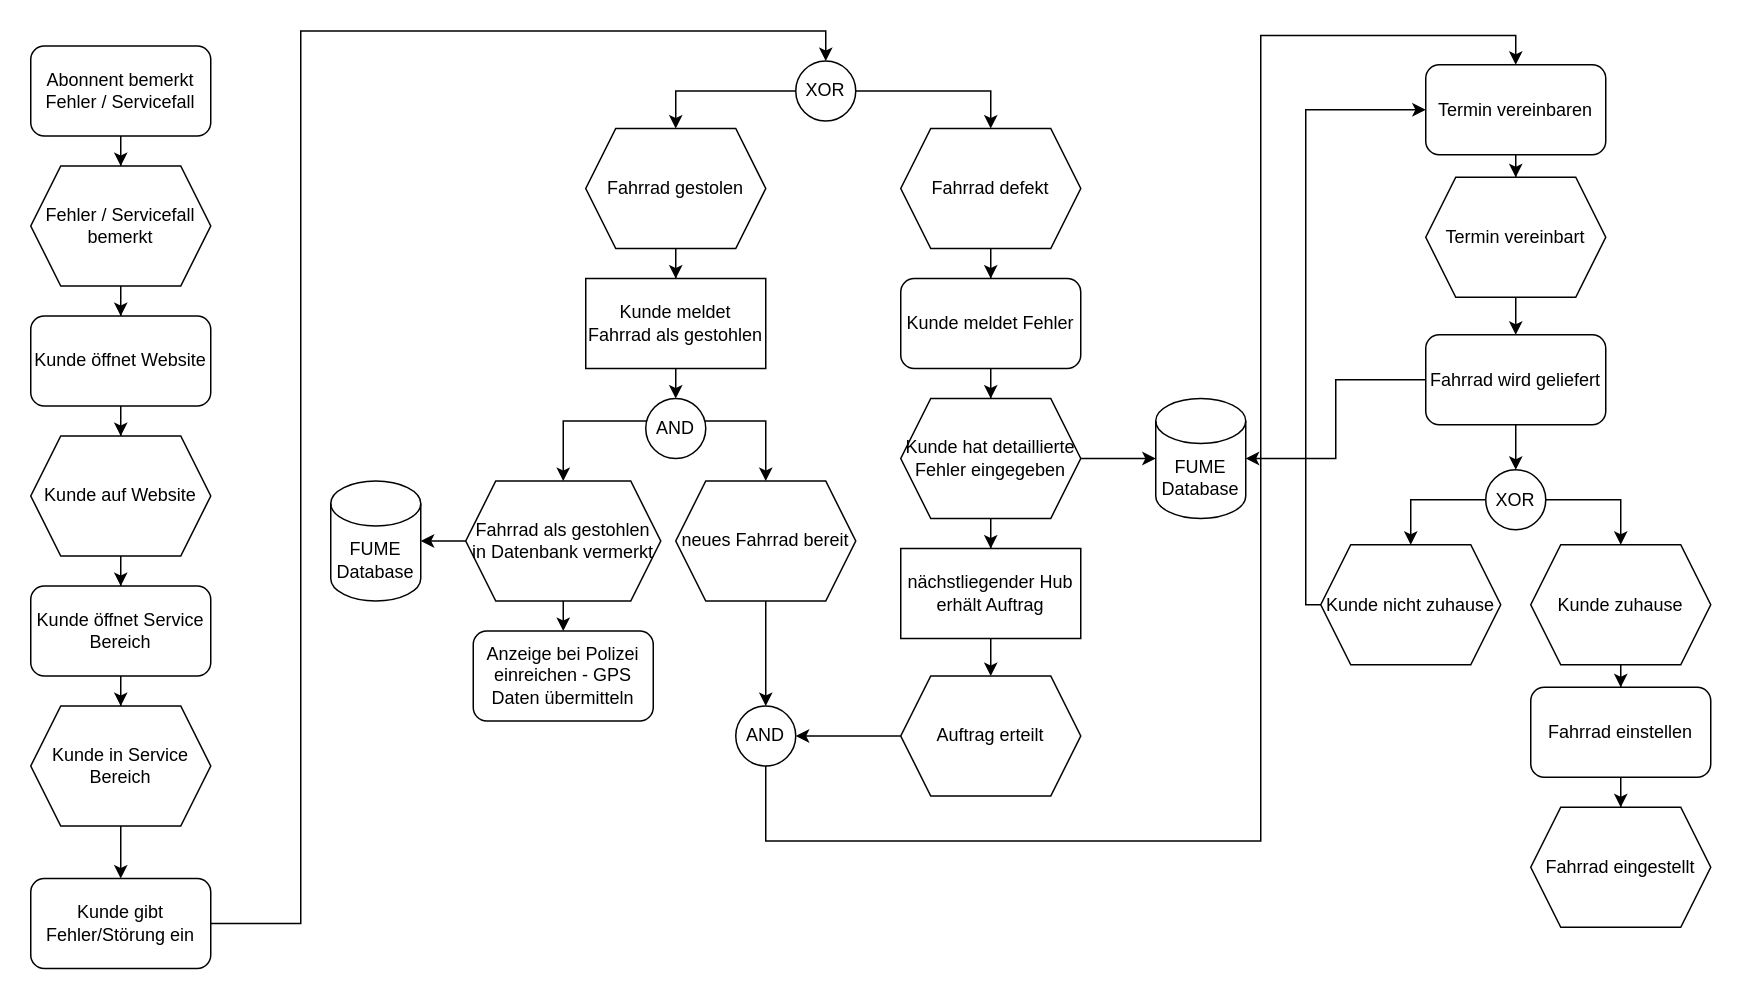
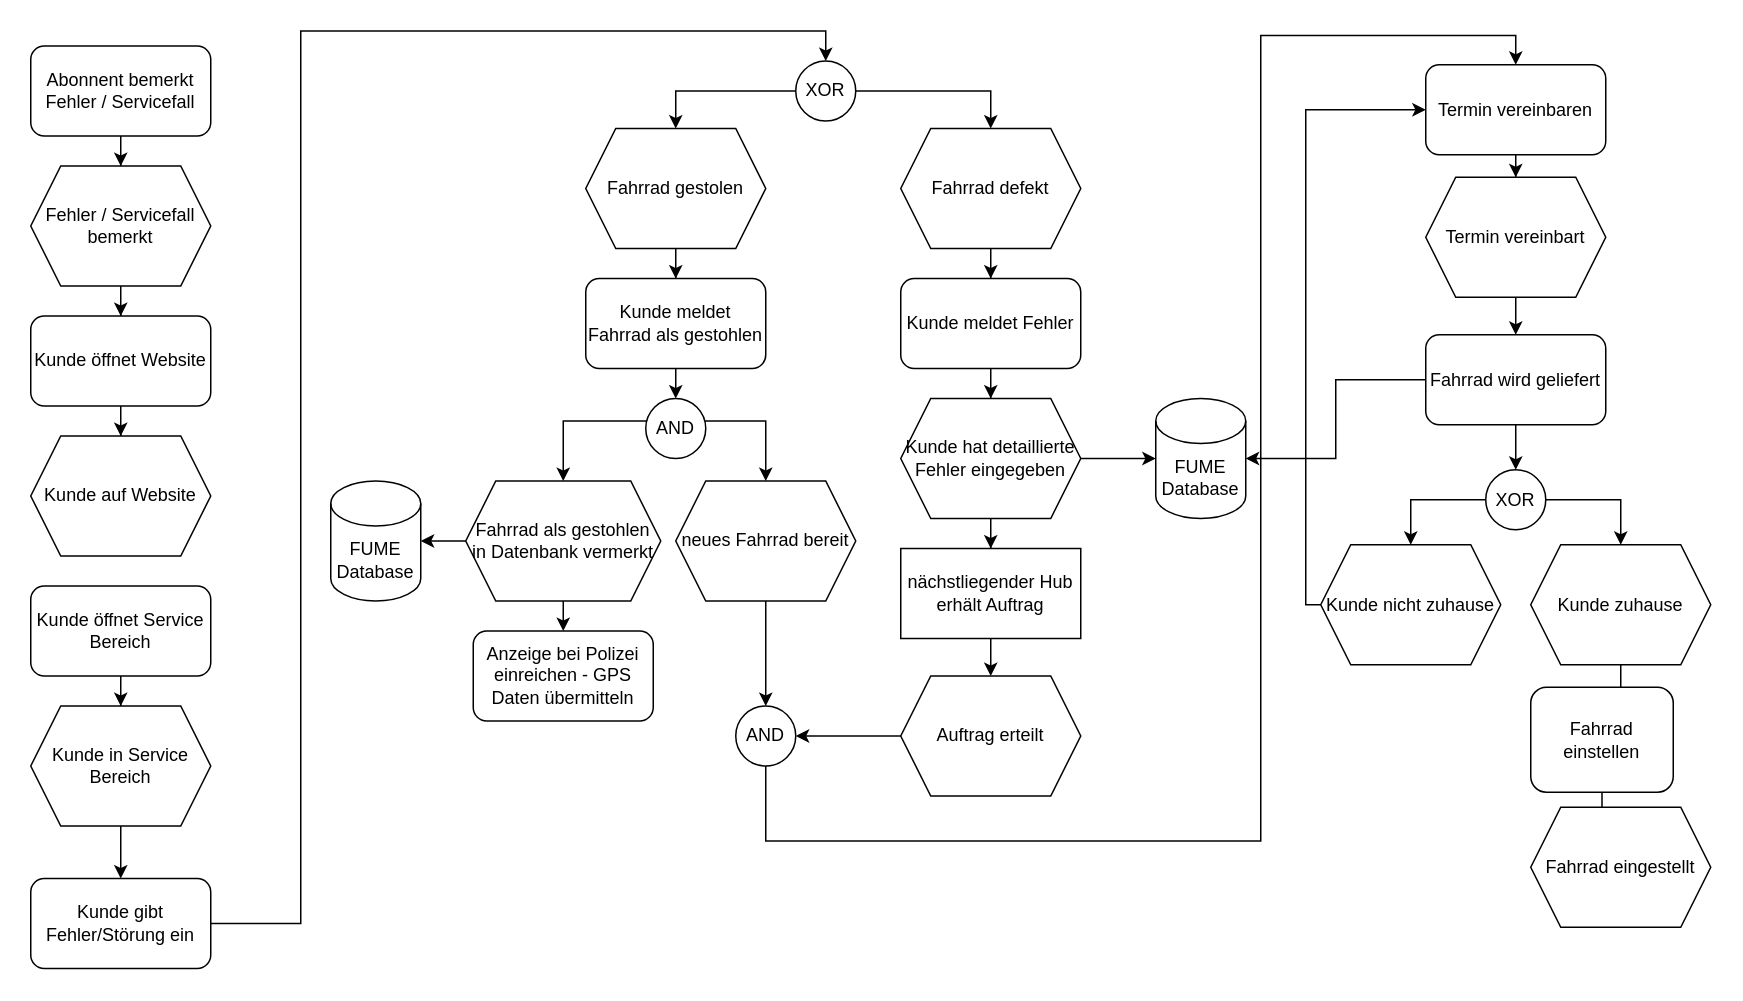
(676, 323) -> (676, 323)
(121, 576) -> none
(1621, 732) -> (1602, 740)
